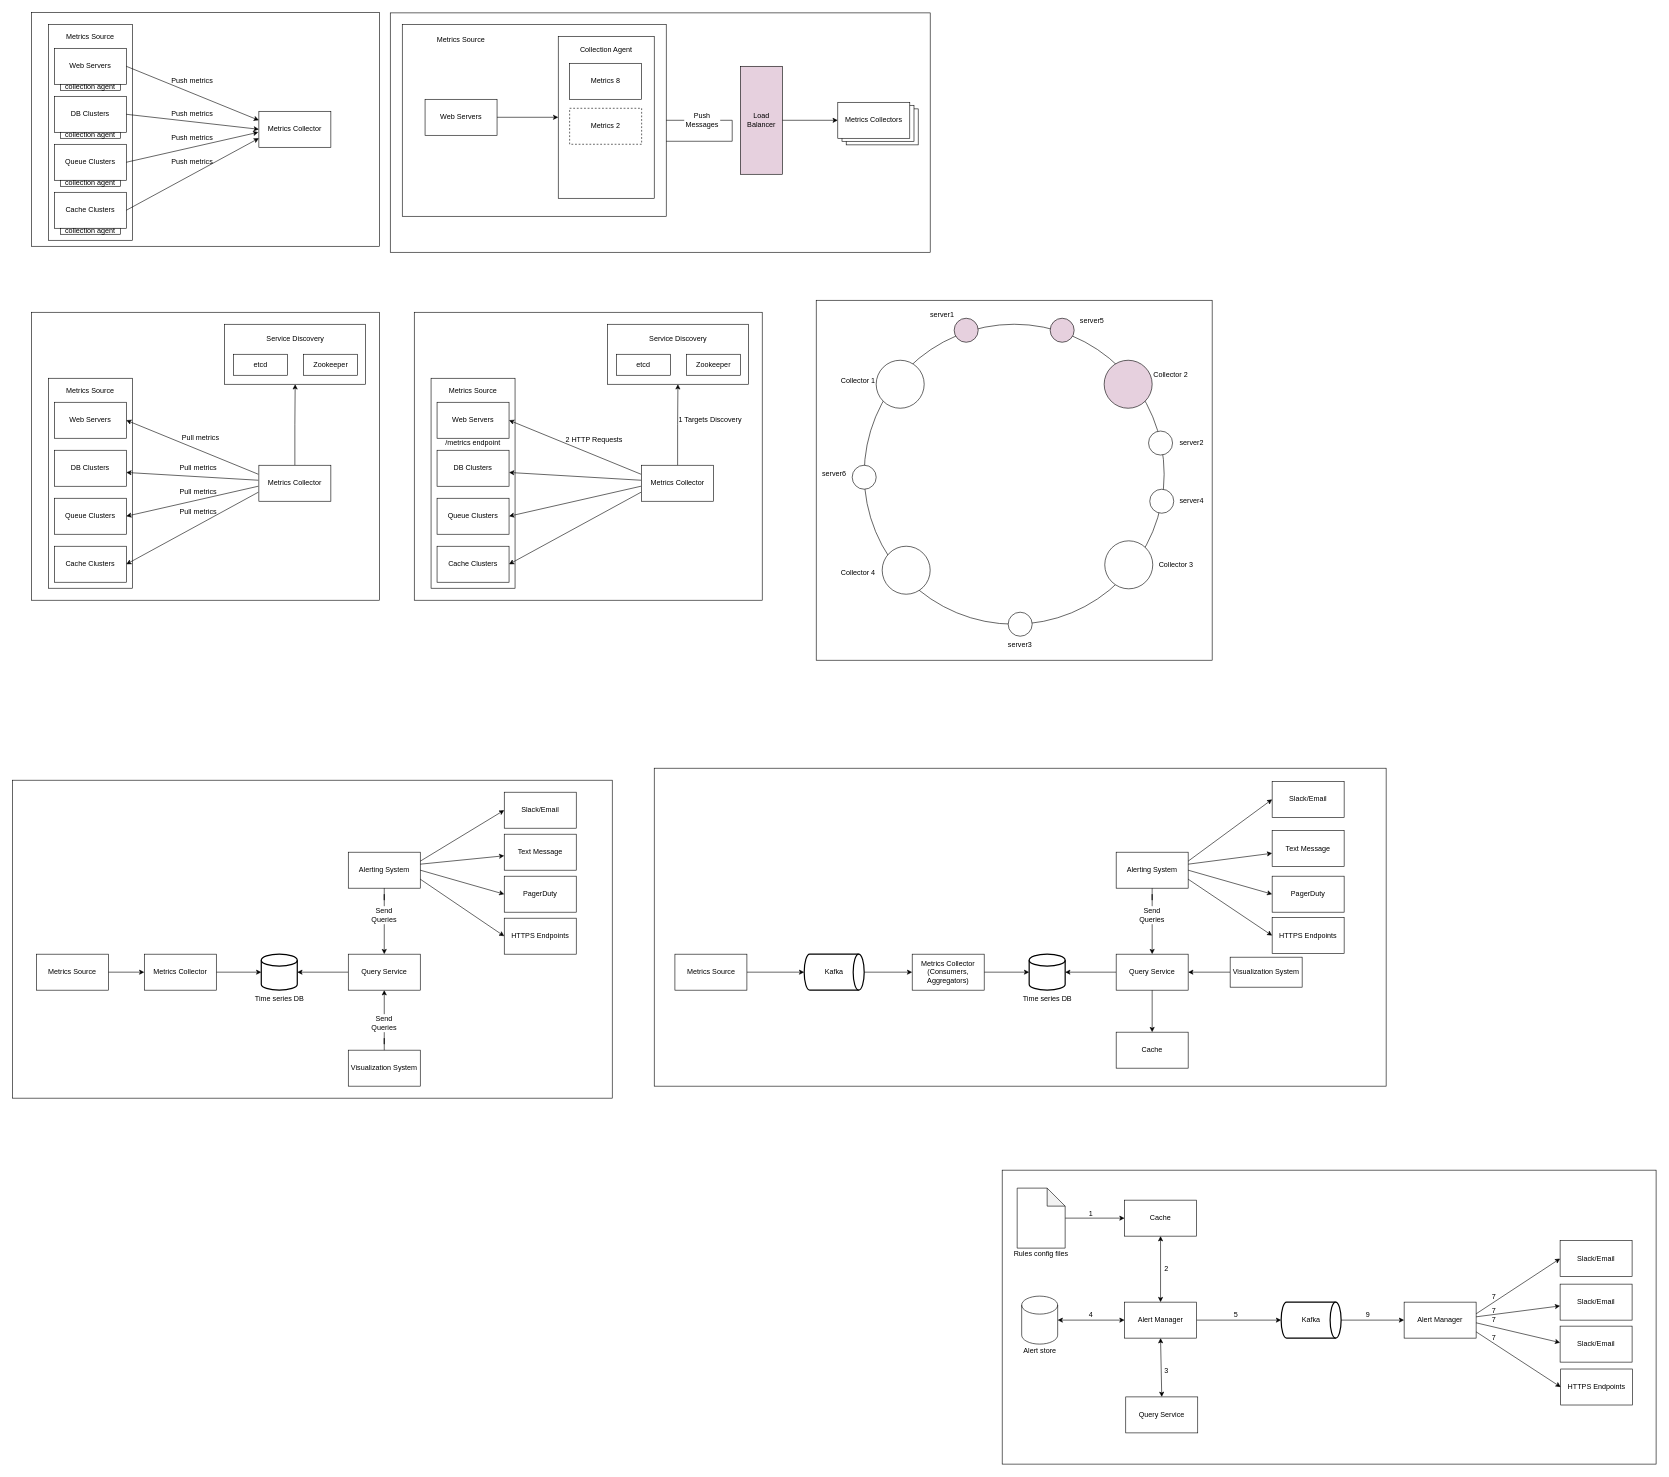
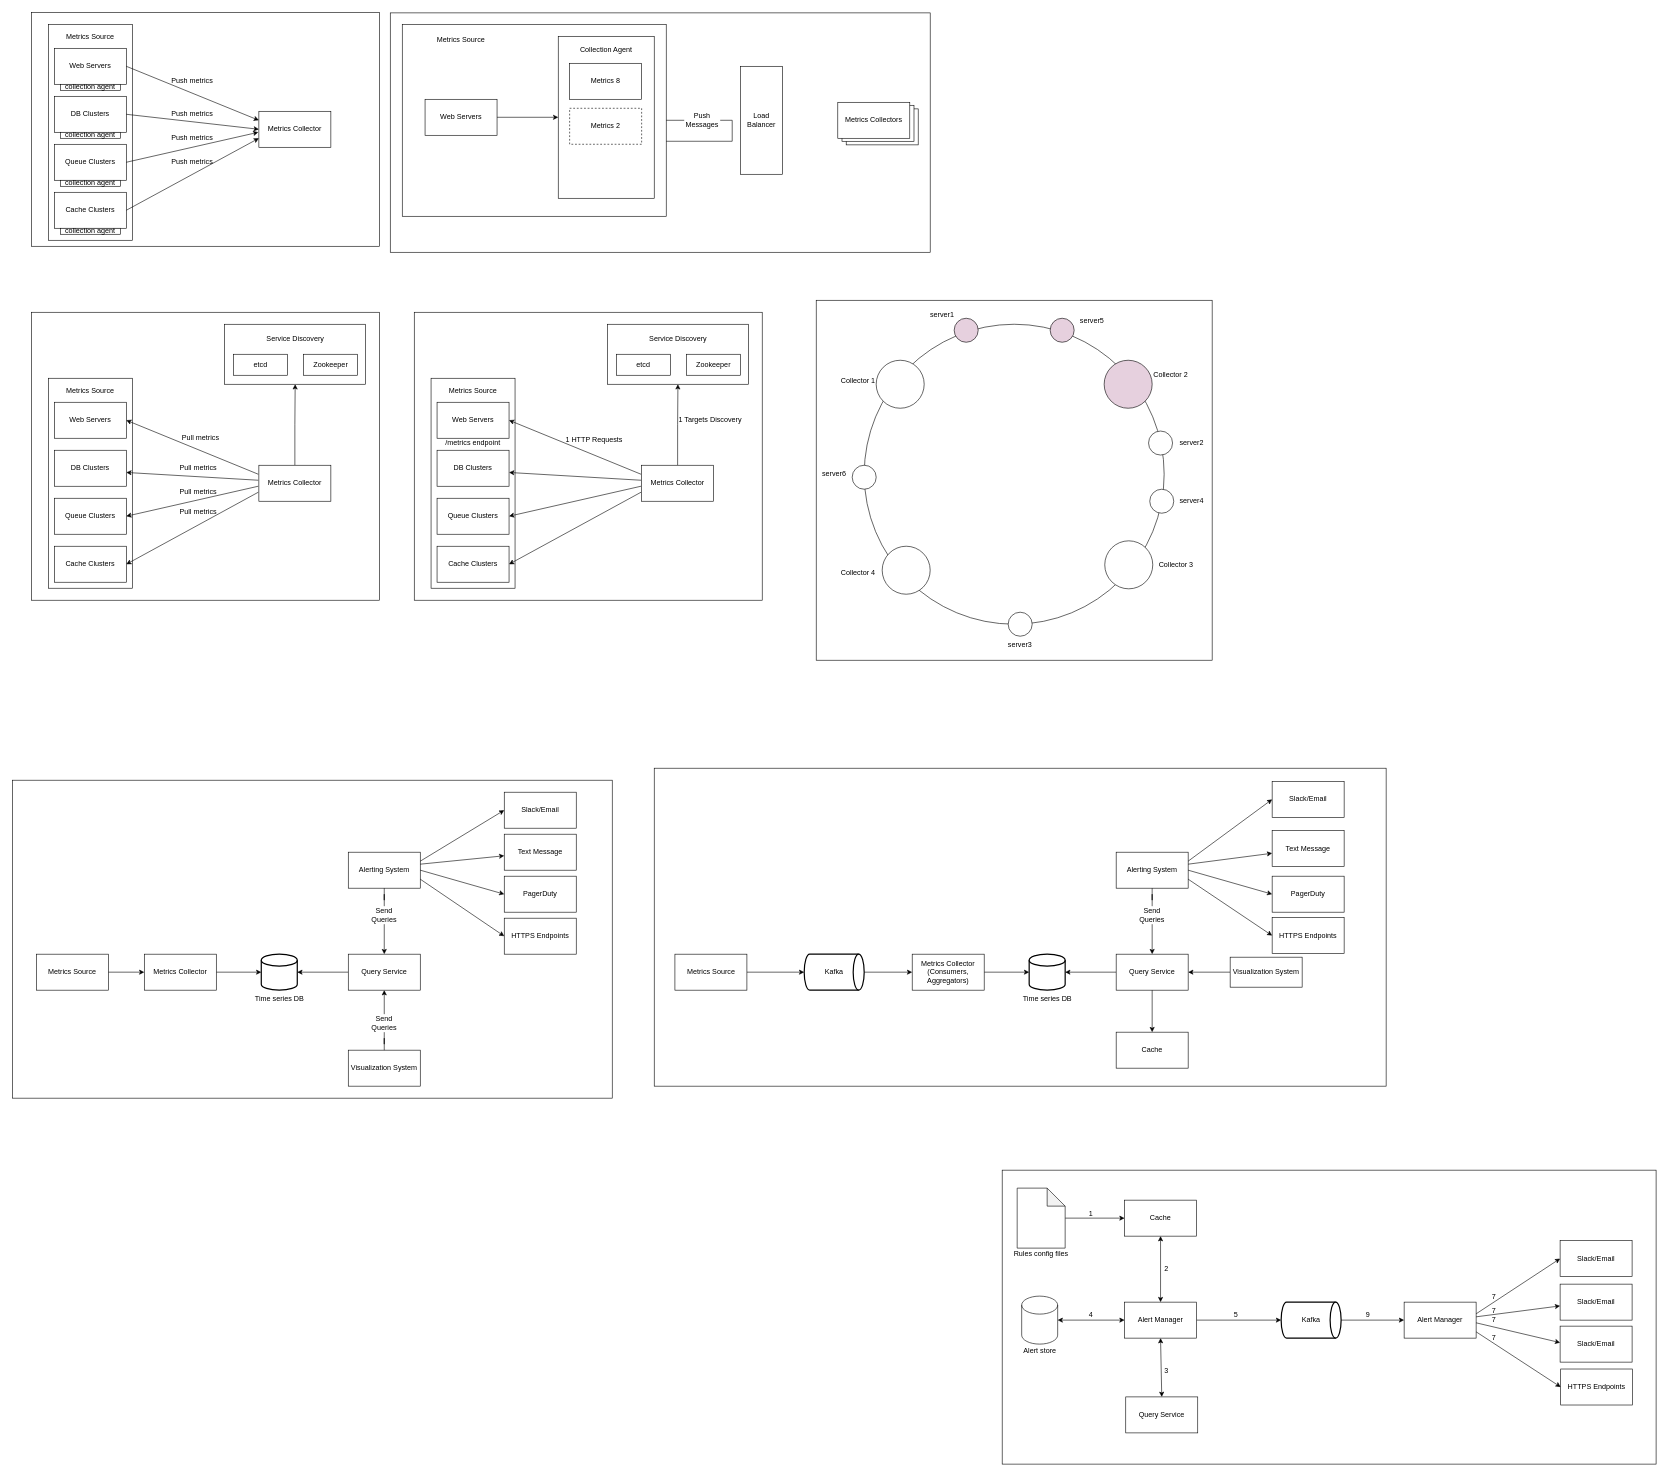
(761, 120) -> (761, 120)
(832, 120) -> none
(594, 440) -> (594, 440)
